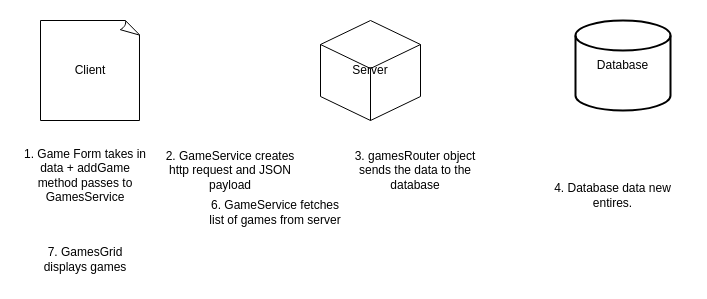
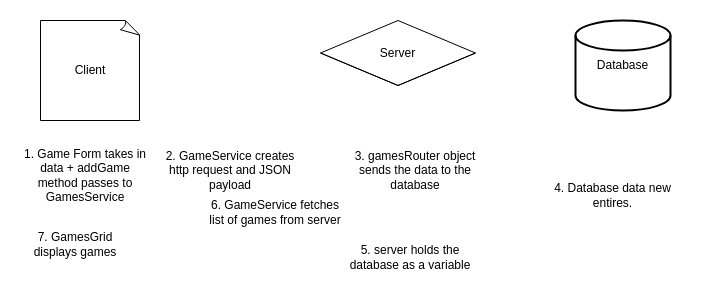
(371, 71) -> (398, 53)
none -> (411, 258)
(86, 260) -> (76, 245)
